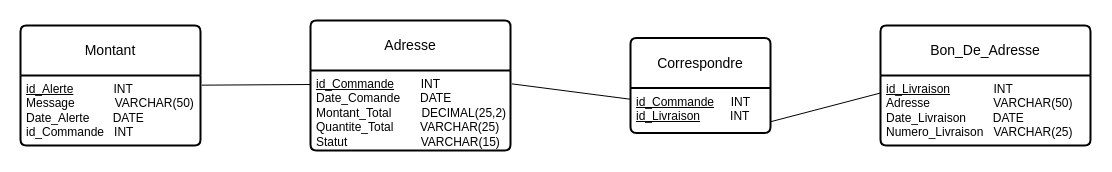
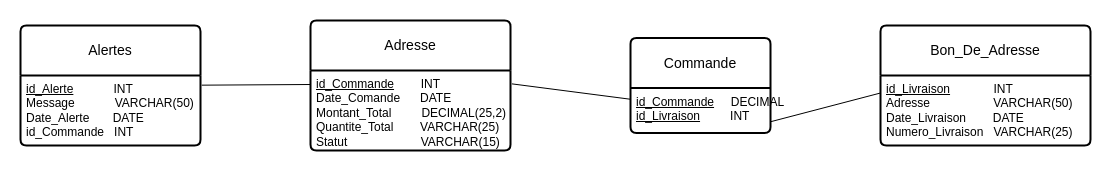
(111, 51) -> (111, 51)
(701, 64) -> (701, 64)
(706, 110) -> (709, 110)
